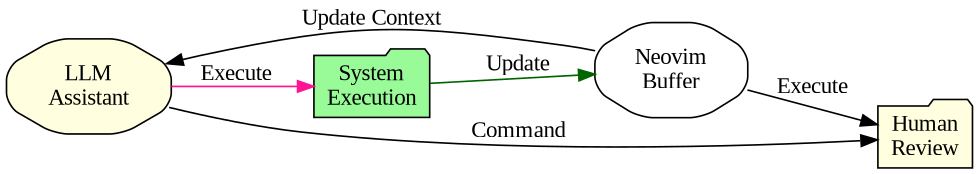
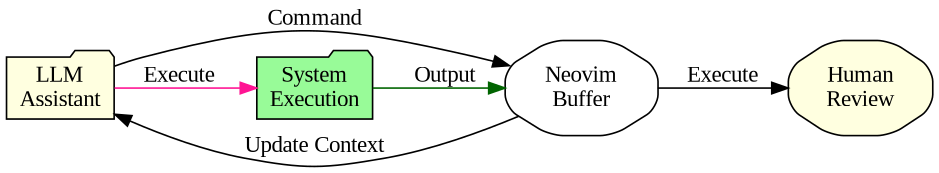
(519, 64) -> (445, 76)
(89, 86) -> (60, 88)
(925, 137) -> (861, 88)
(513, 145) -> (303, 31)
